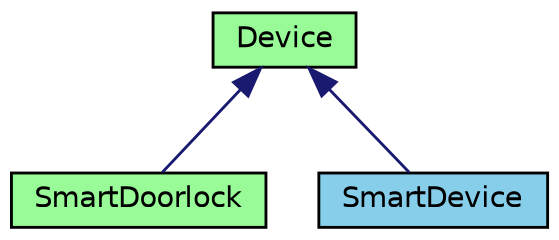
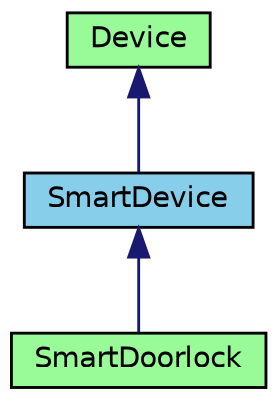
(201, 131) -> (139, 295)
